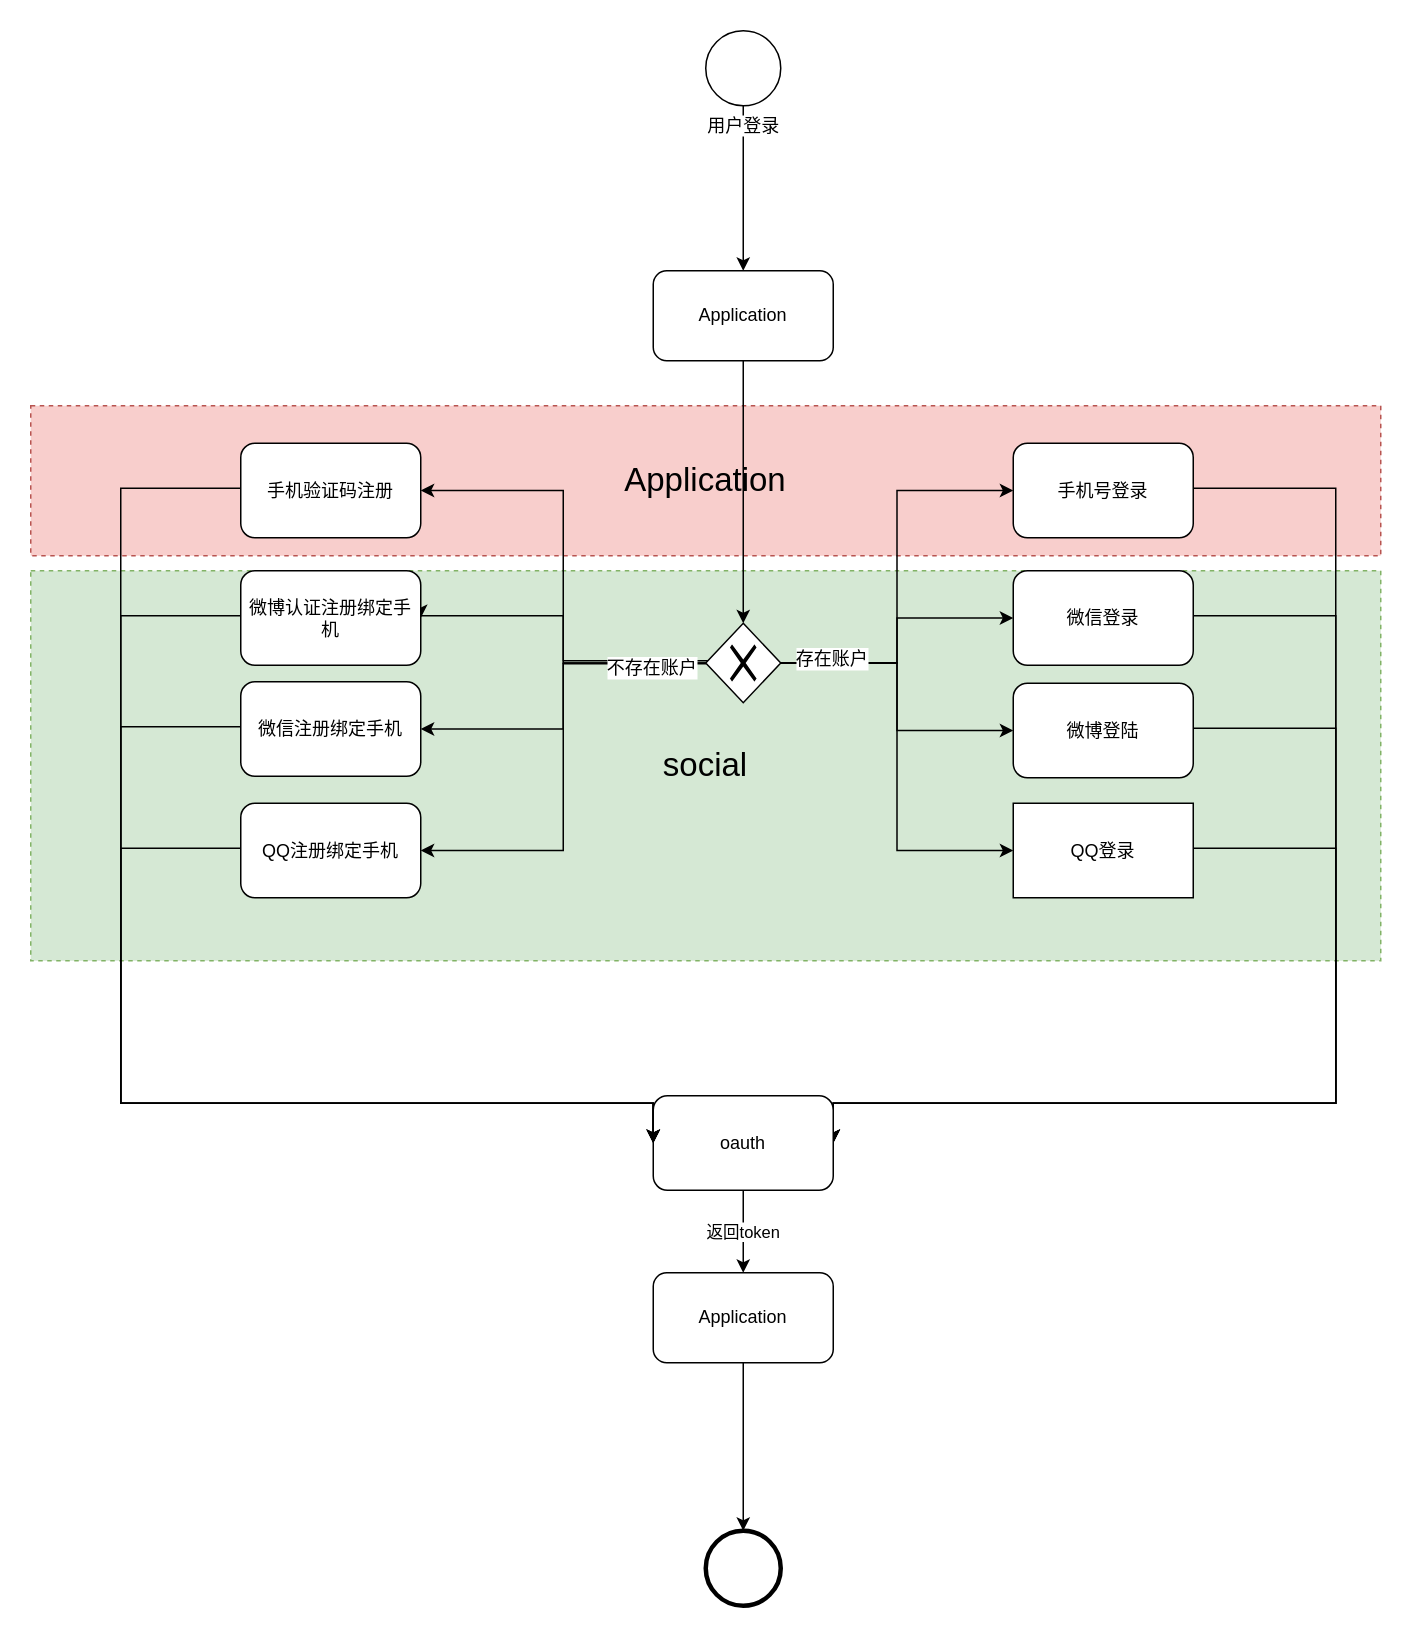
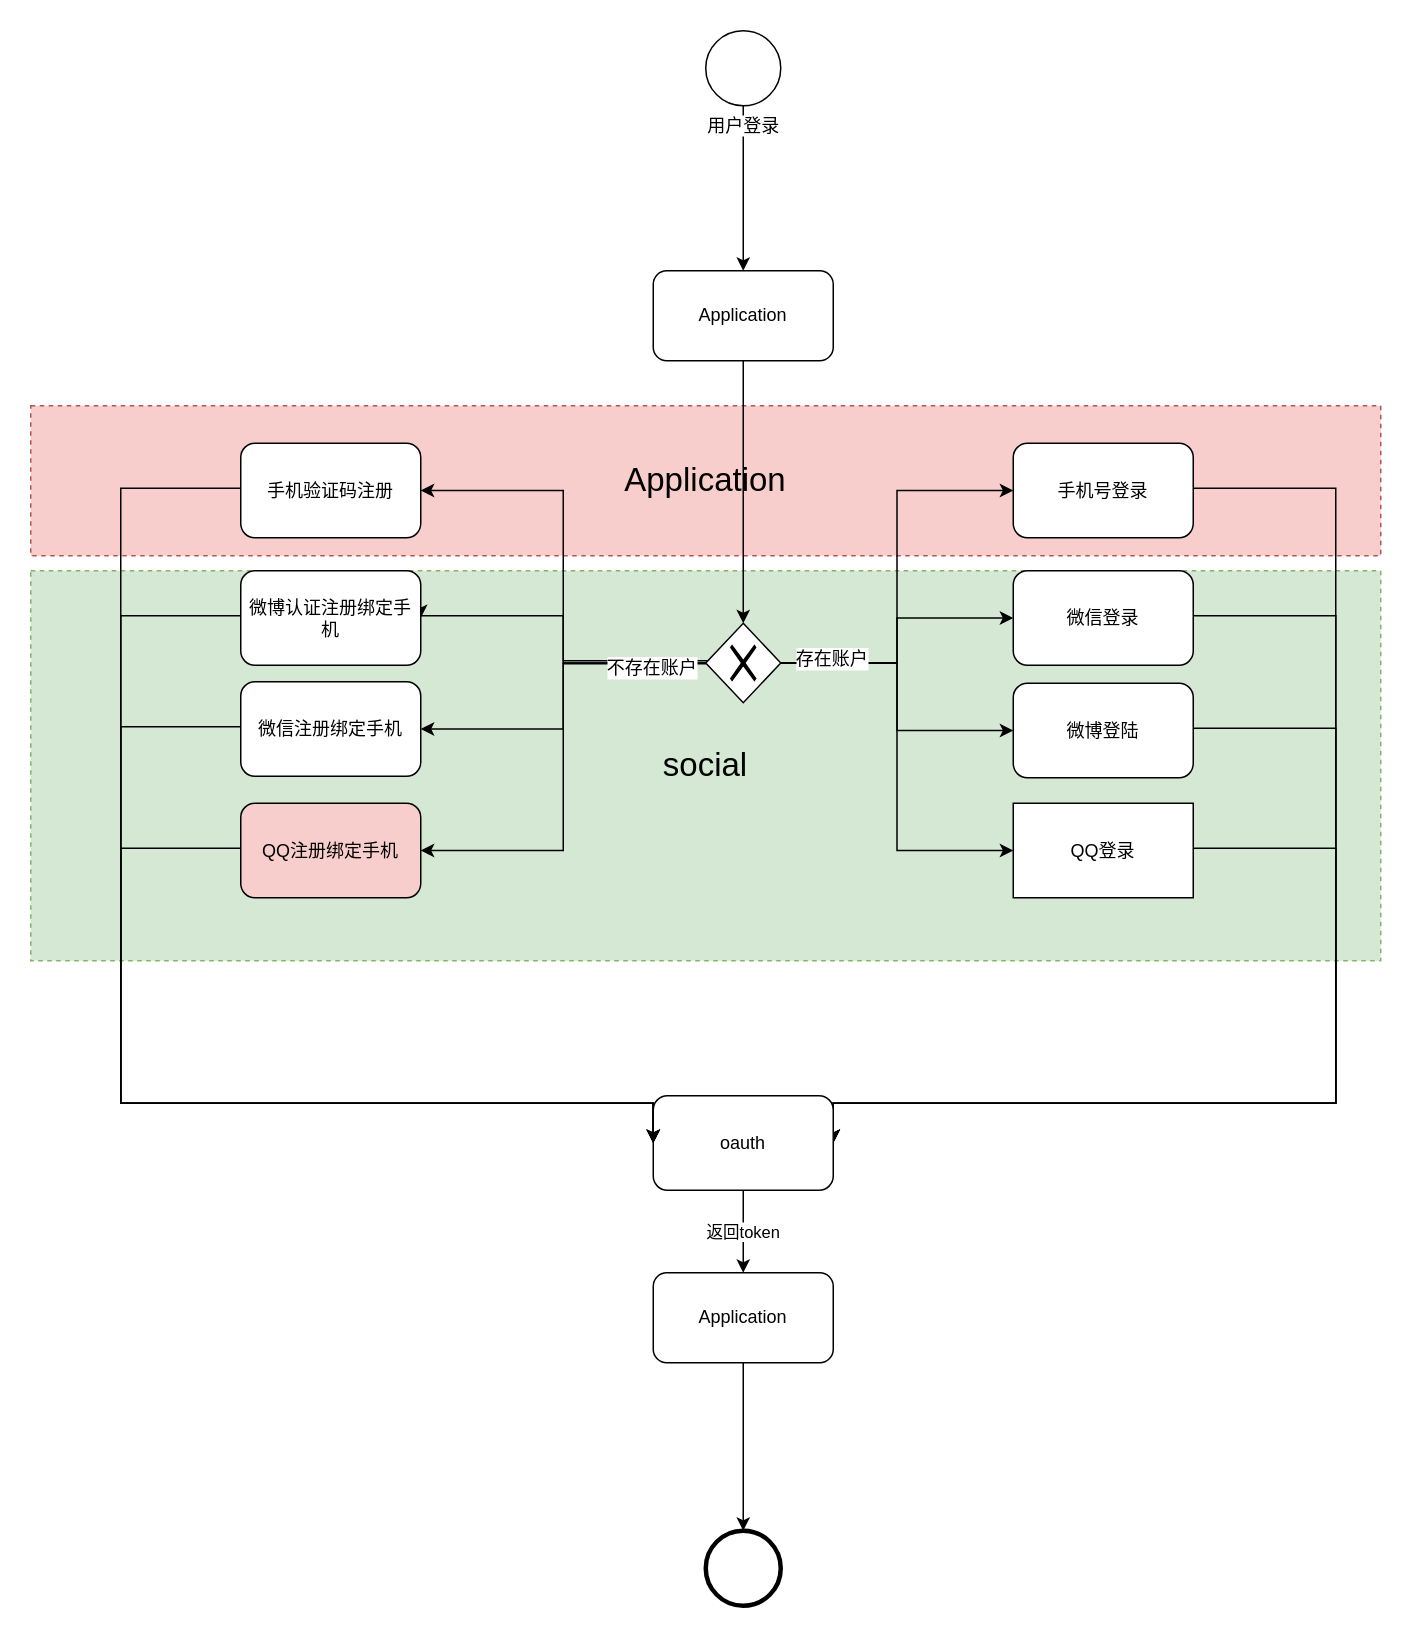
(331, 851) -> (331, 851)
